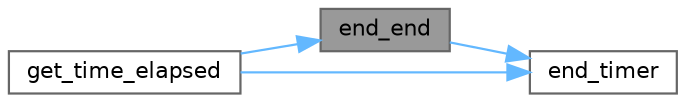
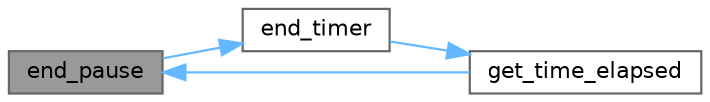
(385, 30) -> (86, 72)
(374, 72) -> (419, 46)
